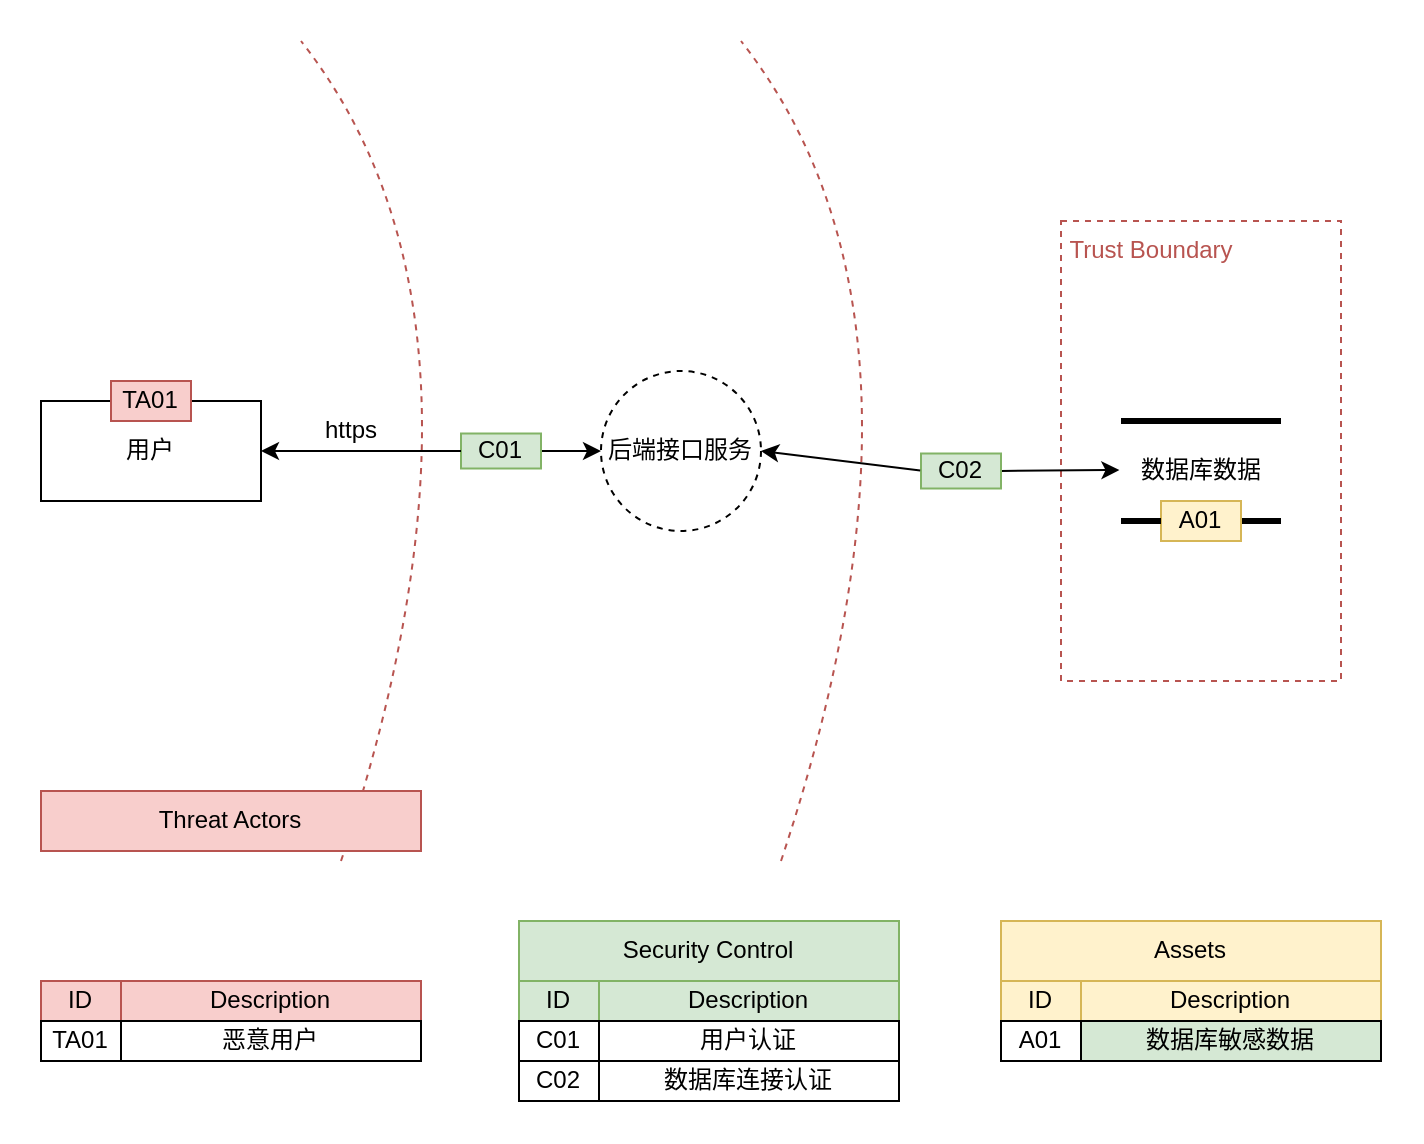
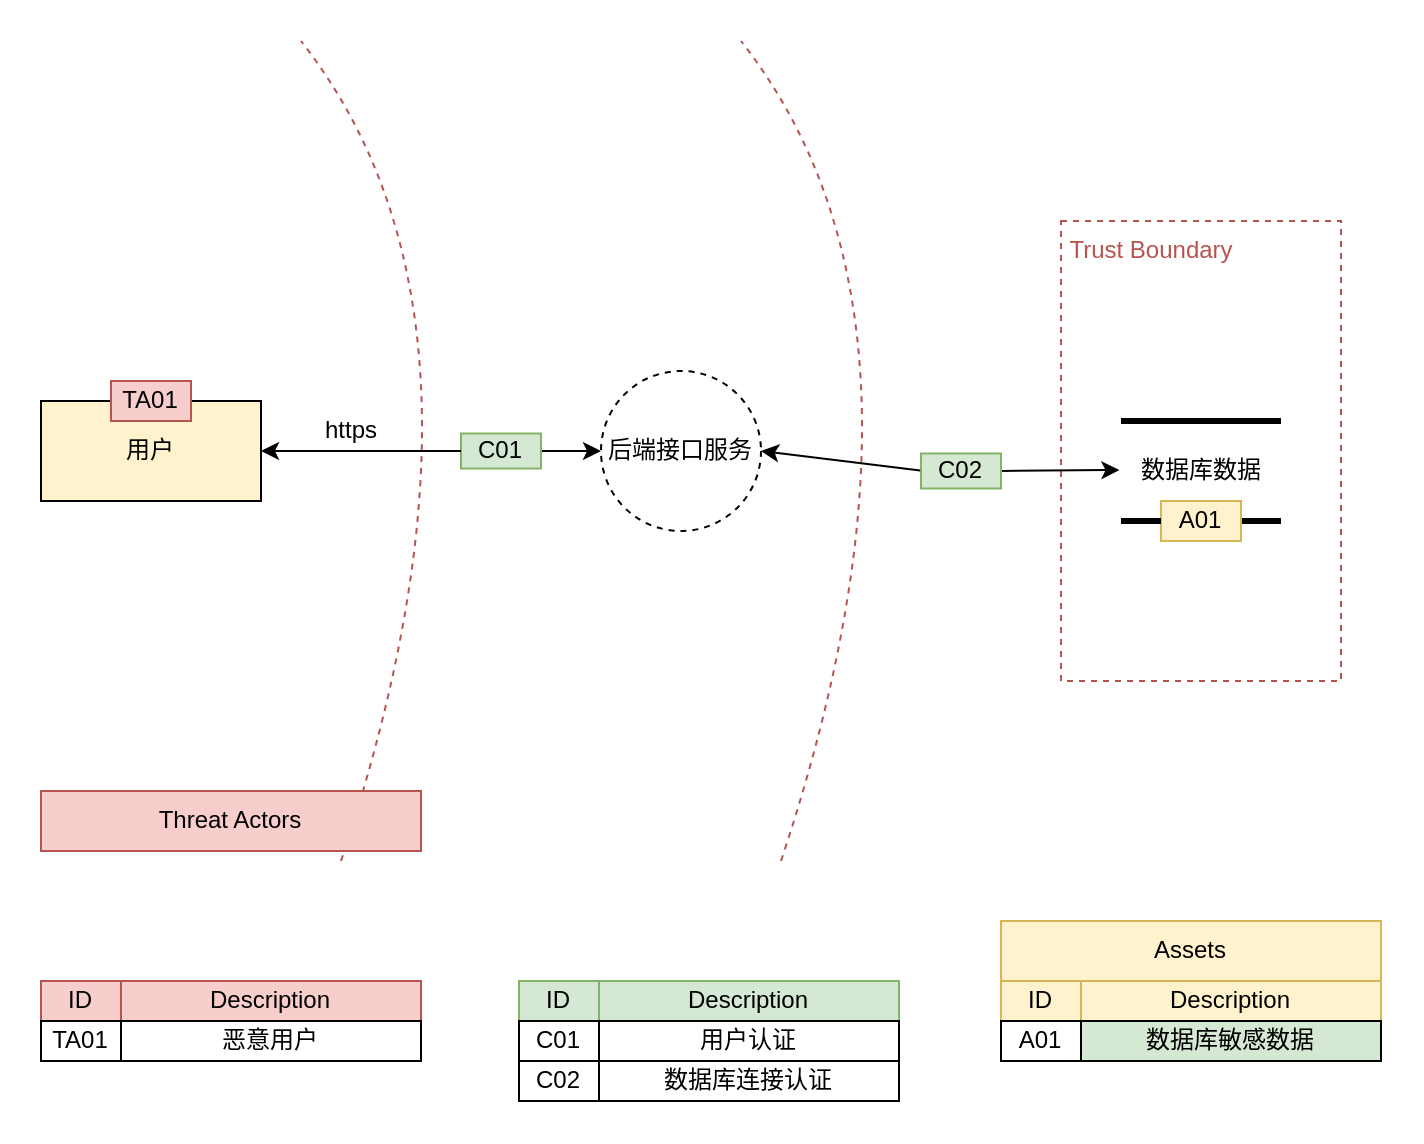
(151, 451) -> (151, 451)
(709, 951) -> none
